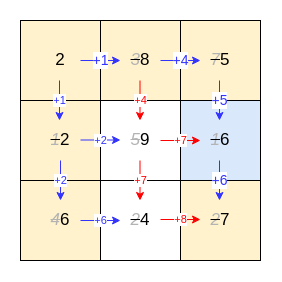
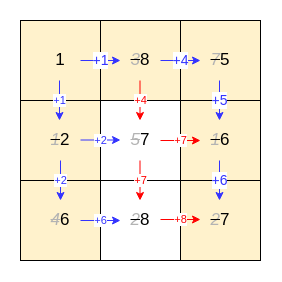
(61, 61) -> (61, 61)
(141, 141) -> (141, 141)
(221, 141) -> (221, 141)
(141, 221) -> (141, 221)
